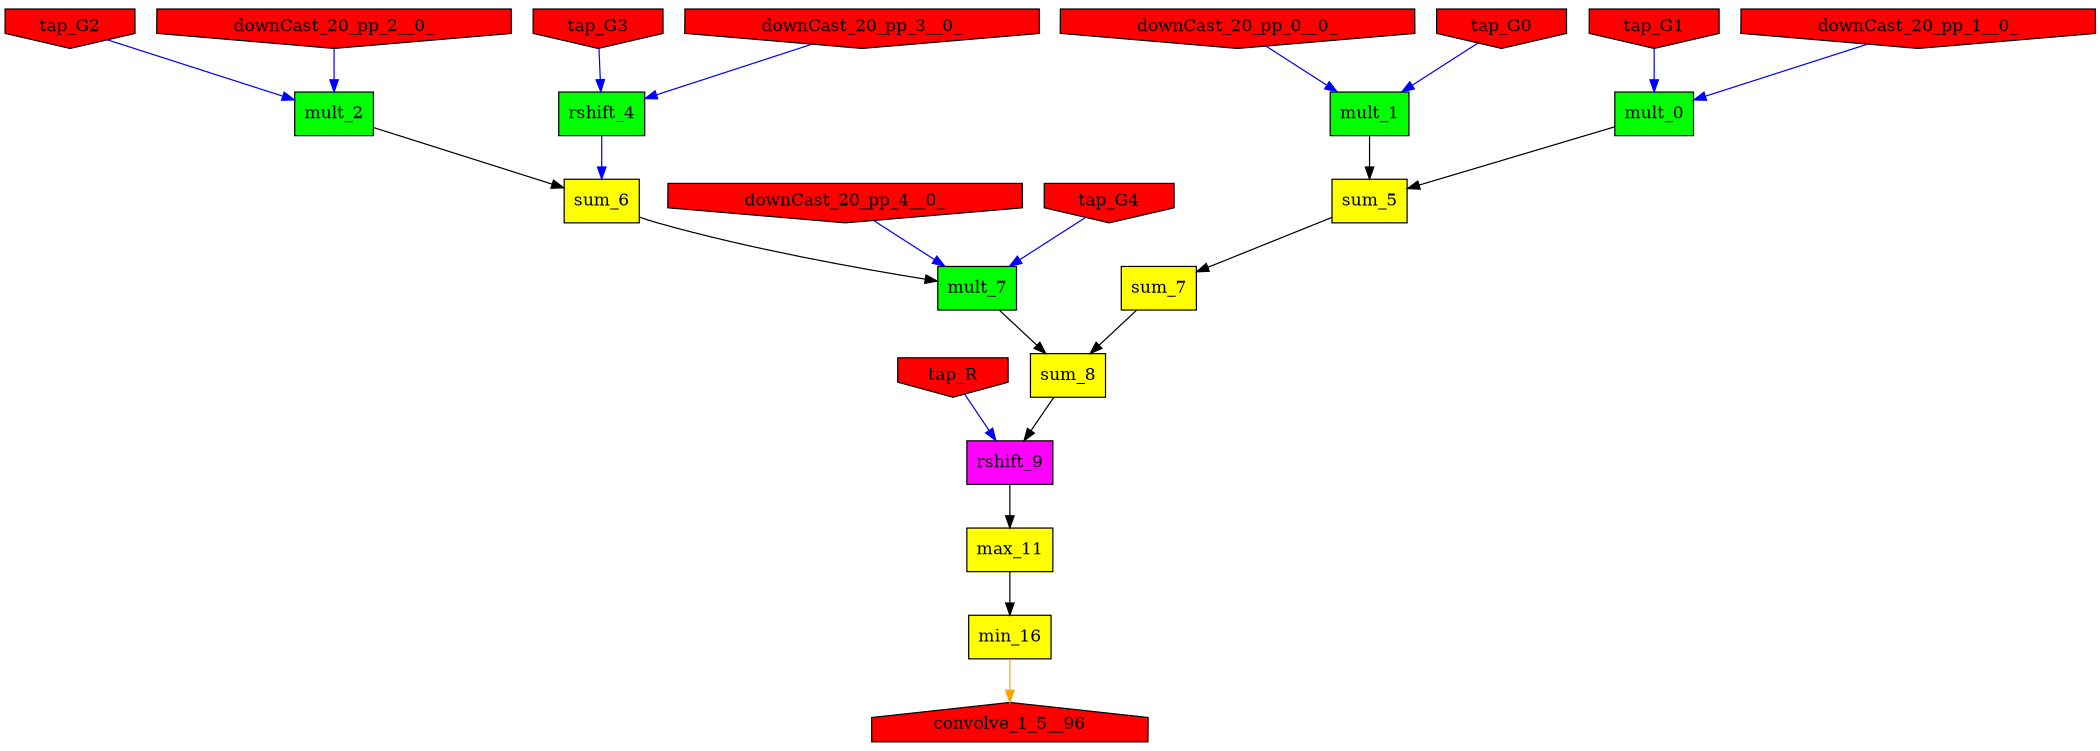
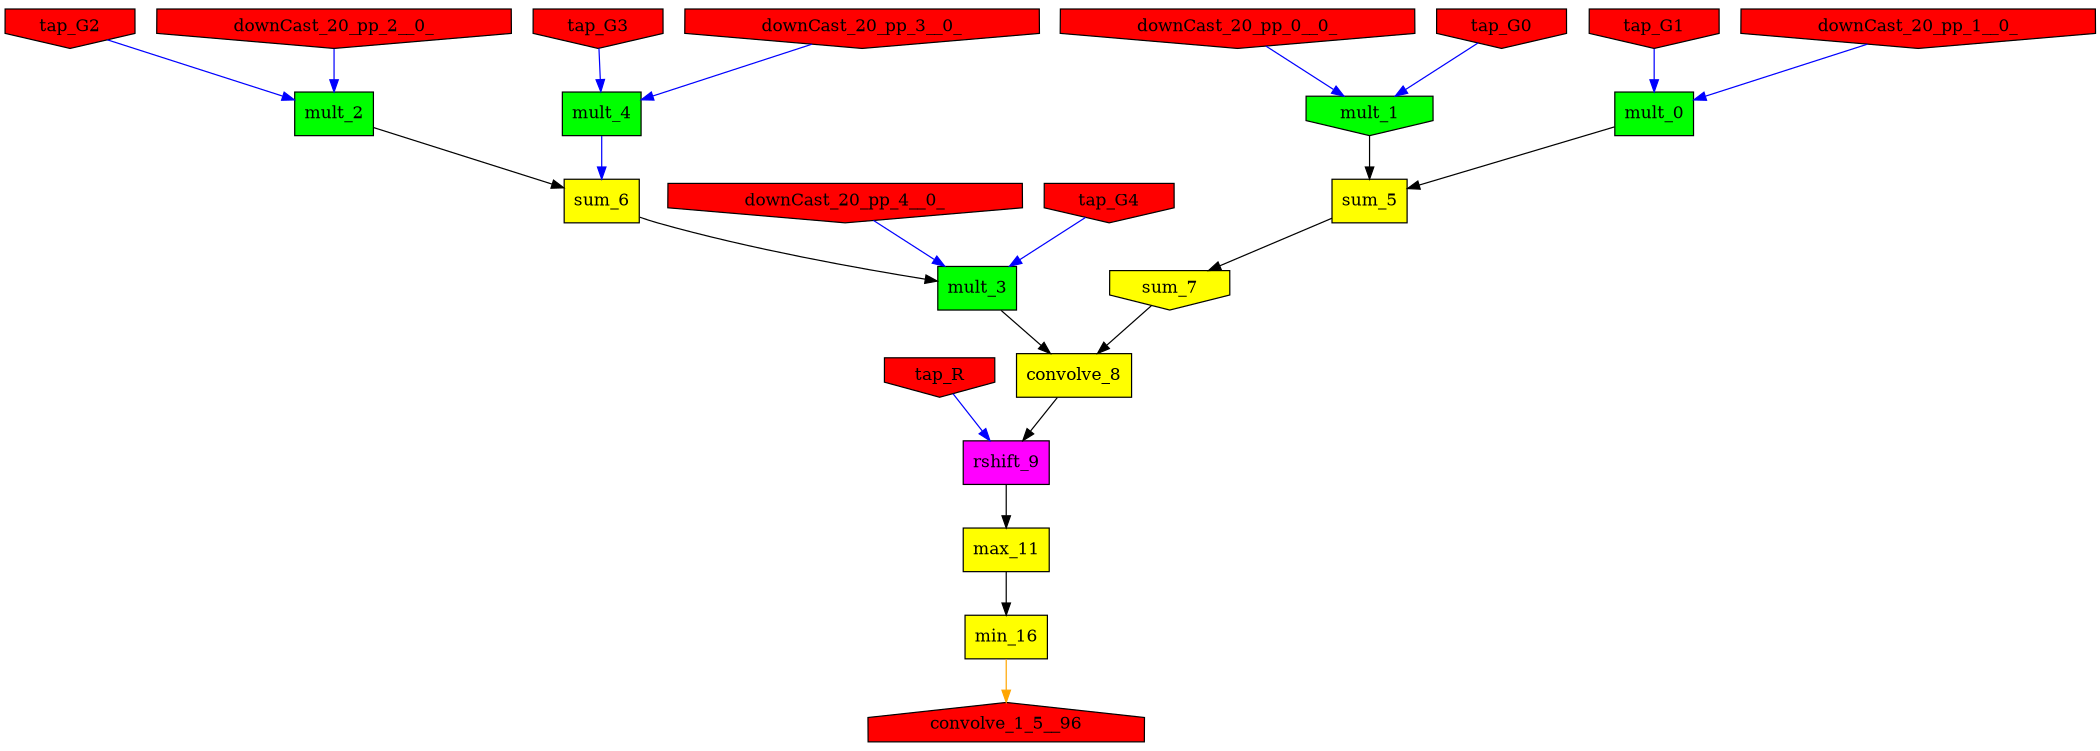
(602, 114) -> (602, 114)
(1370, 114) -> (1370, 114)
(977, 288) -> (977, 288)
(1159, 288) -> (1170, 288)
(1068, 375) -> (1074, 375)
